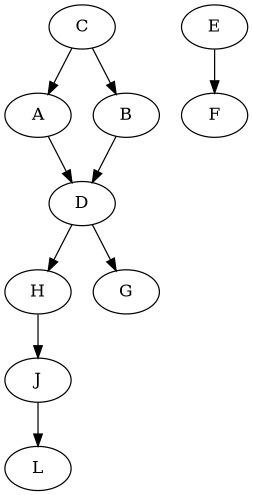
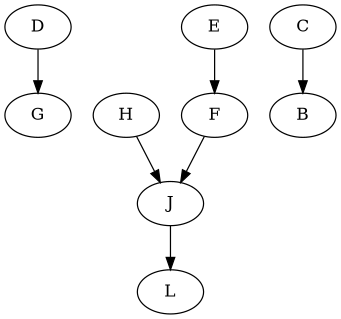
(38, 115) -> none
(107, 154) -> none
none -> (195, 154)
(63, 242) -> none
